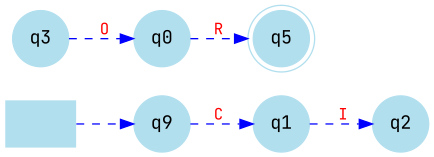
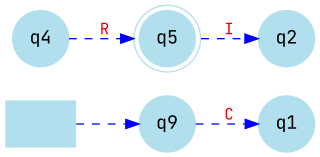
(41, 39) -> none
(162, 39) -> (41, 39)
(334, 124) -> (223, 39)
